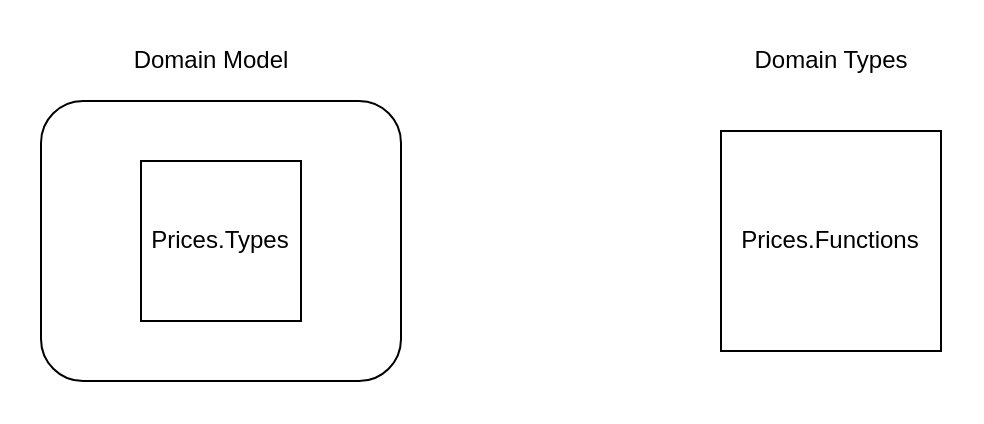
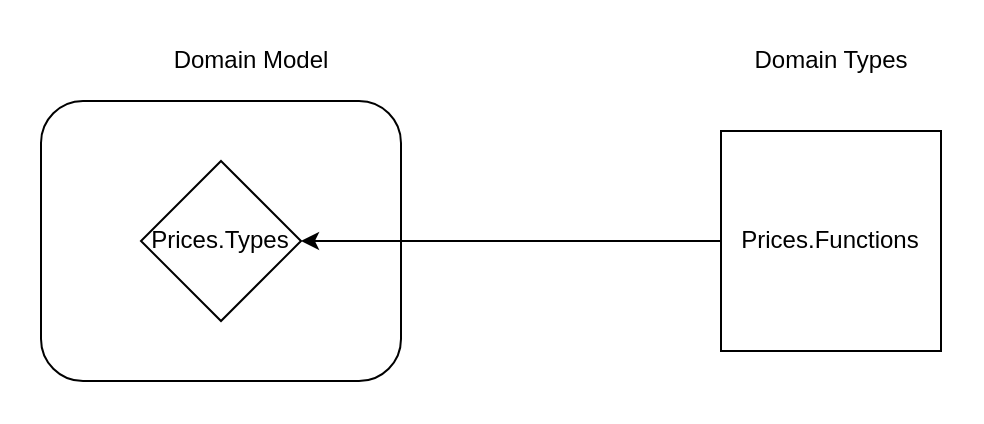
(211, 61) -> (251, 61)
(221, 241) -> (221, 241)
none -> (518, 241)
